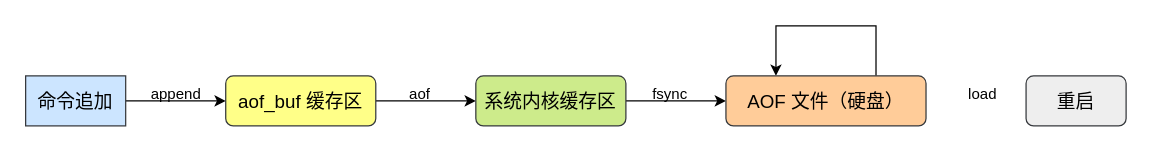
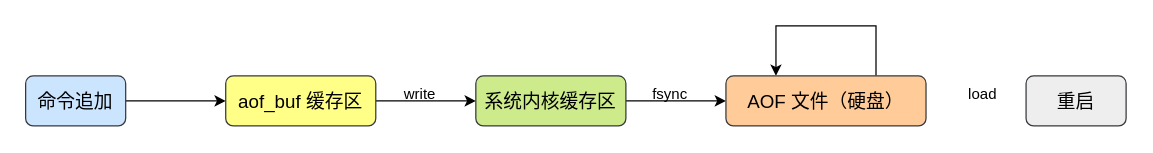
(176, 94) -> none
(420, 94) -> (420, 94)
(76, 101) -> (76, 101)
